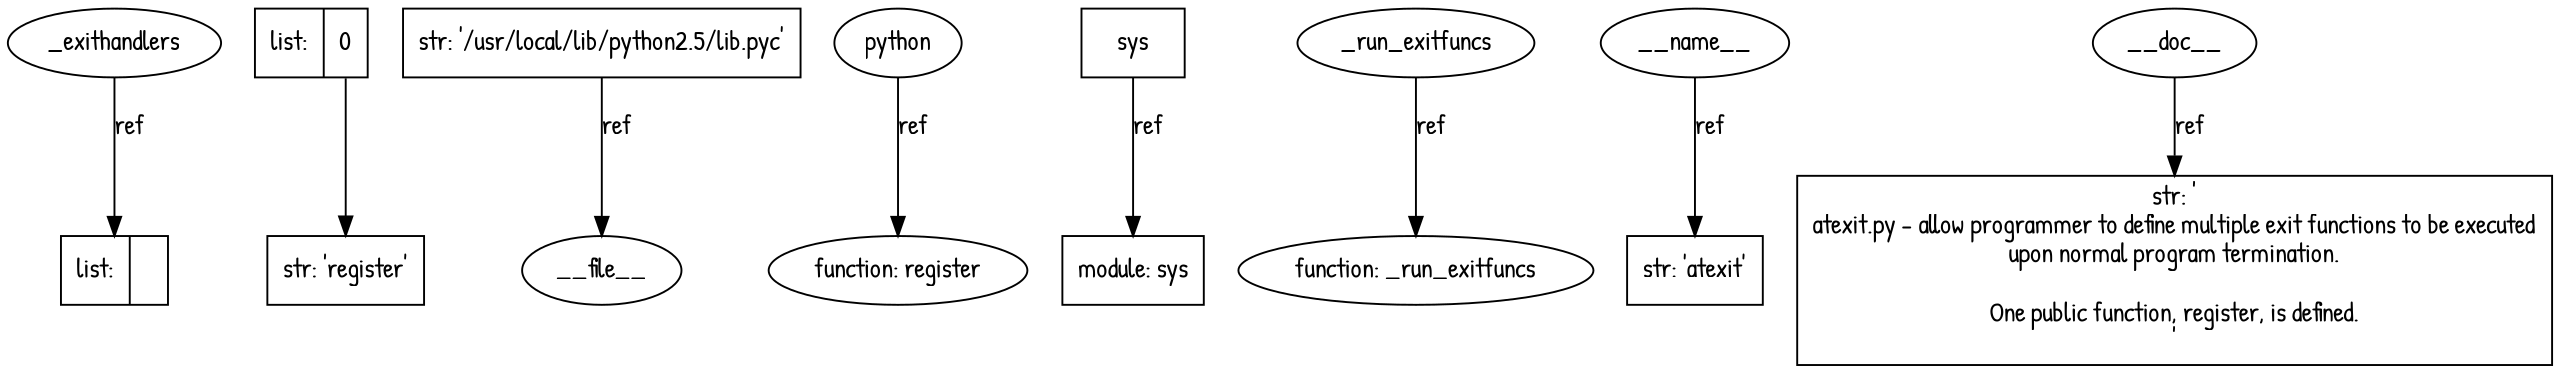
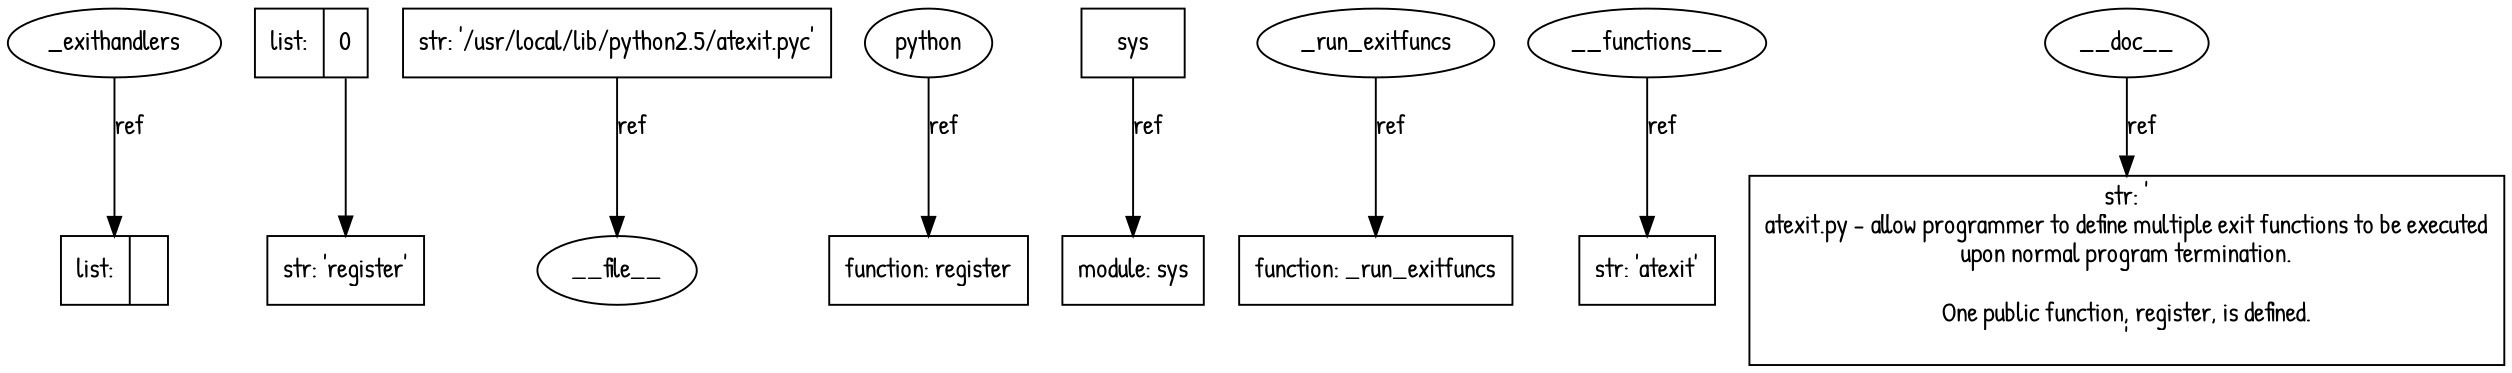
(602, 43) -> (617, 43)
(1695, 43) -> (1647, 43)
(898, 270) -> (929, 270)
(1416, 270) -> (1376, 270)
